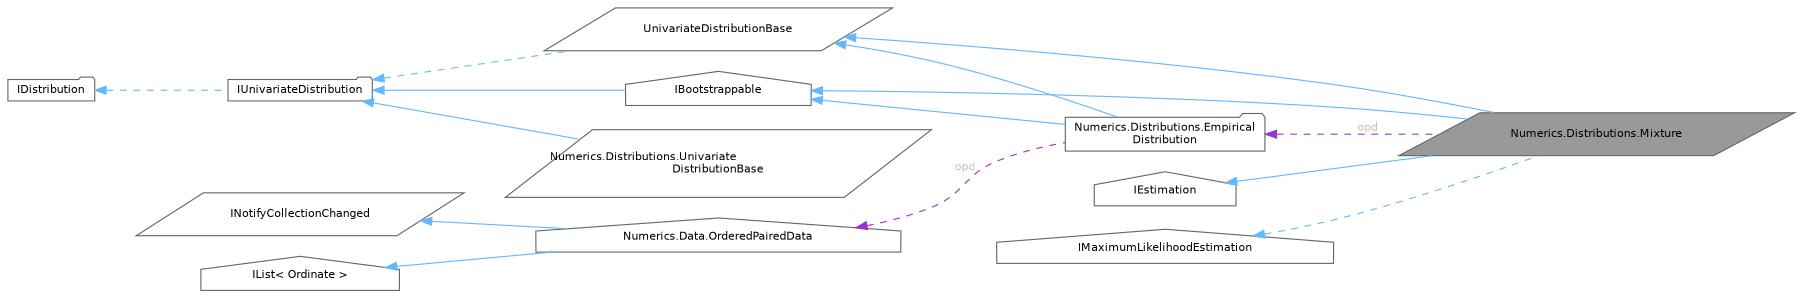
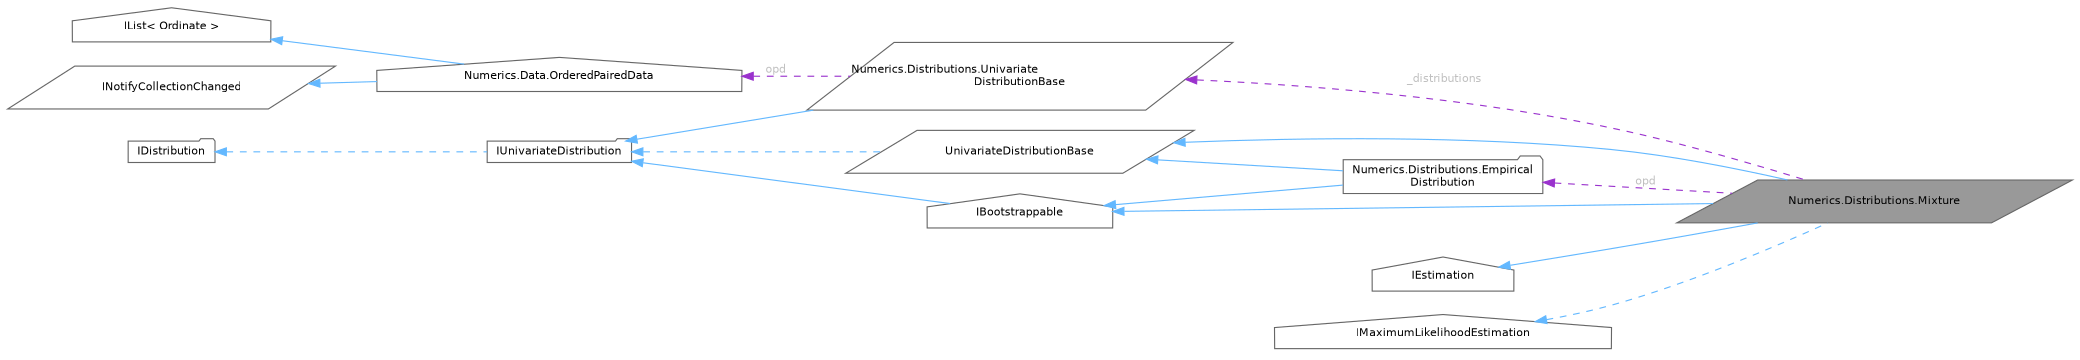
none -> (1505, 109)
(965, 183) -> (802, 76)
